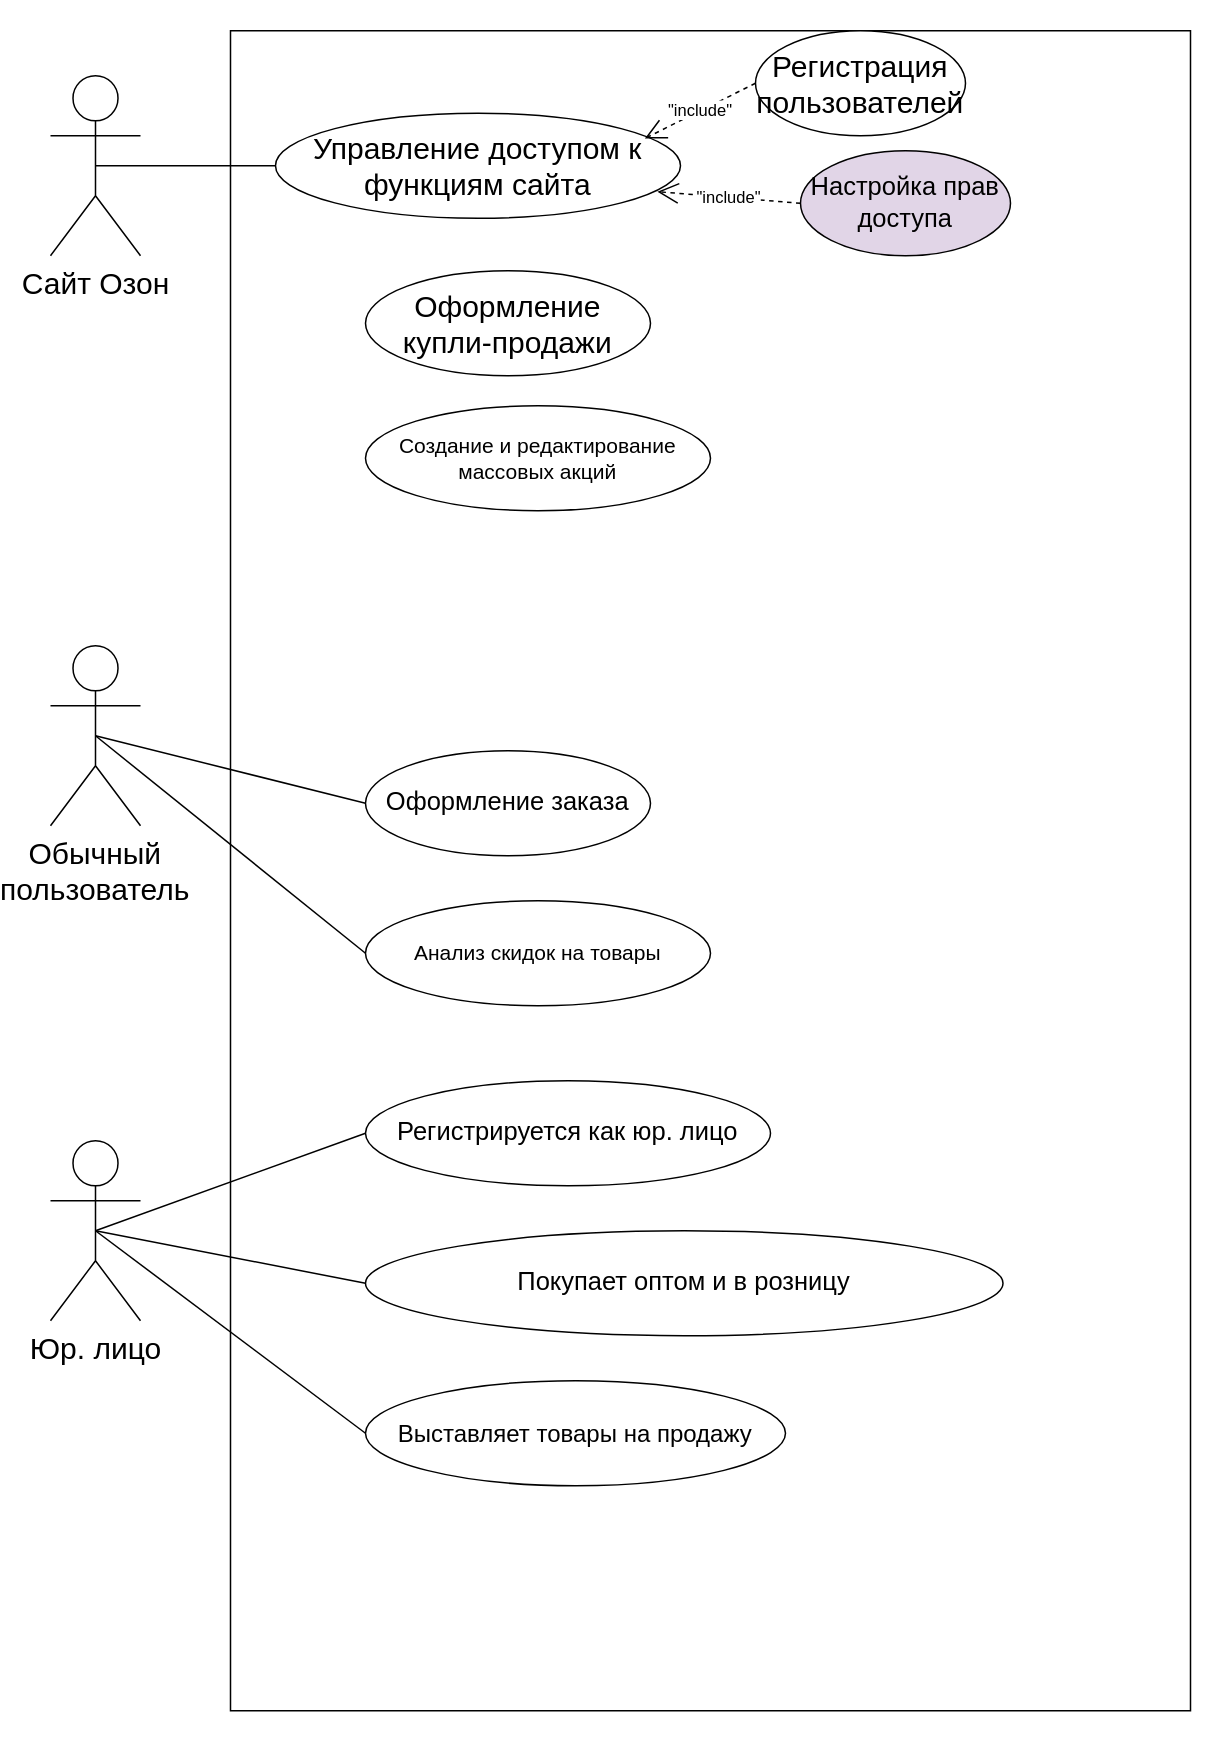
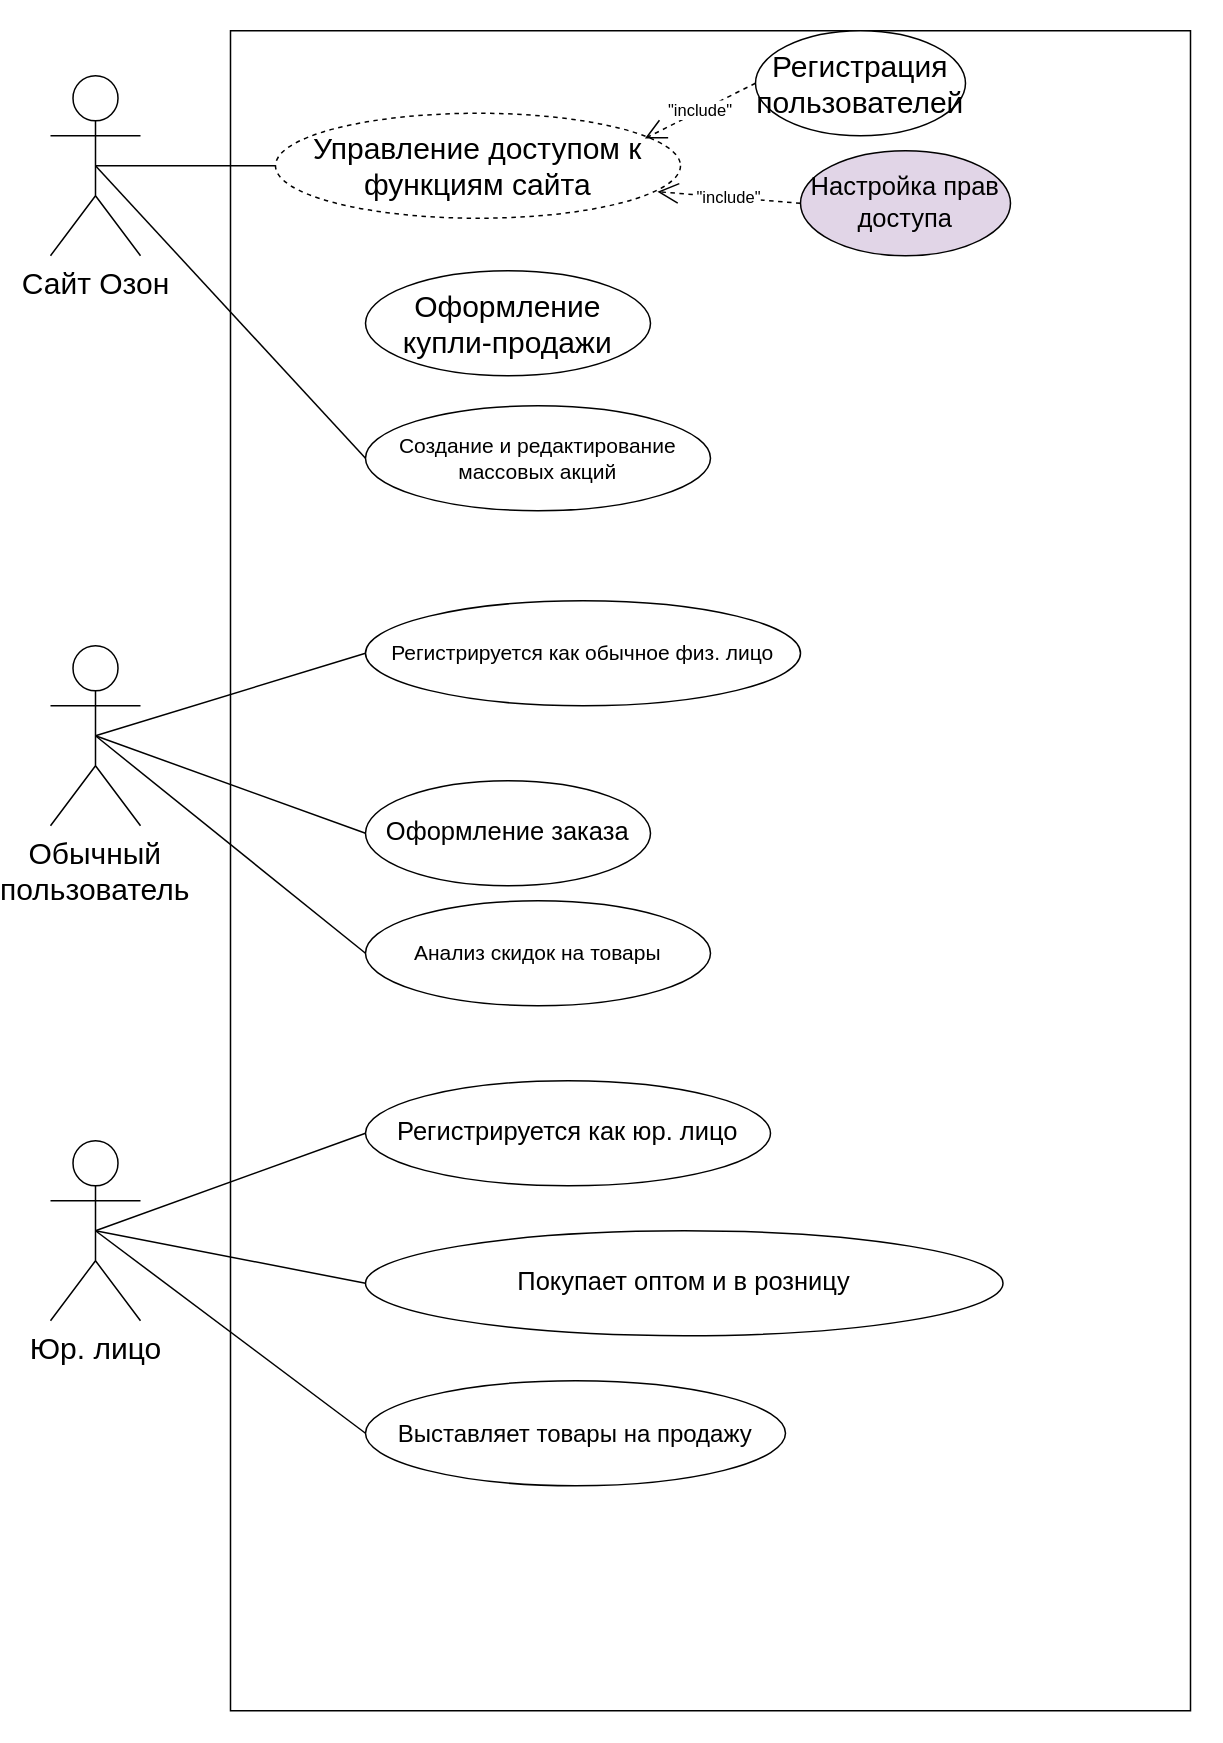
(478, 166) -> (478, 166)
none -> (232, 313)
none -> (583, 653)
none -> (247, 690)
(508, 803) -> (508, 833)
